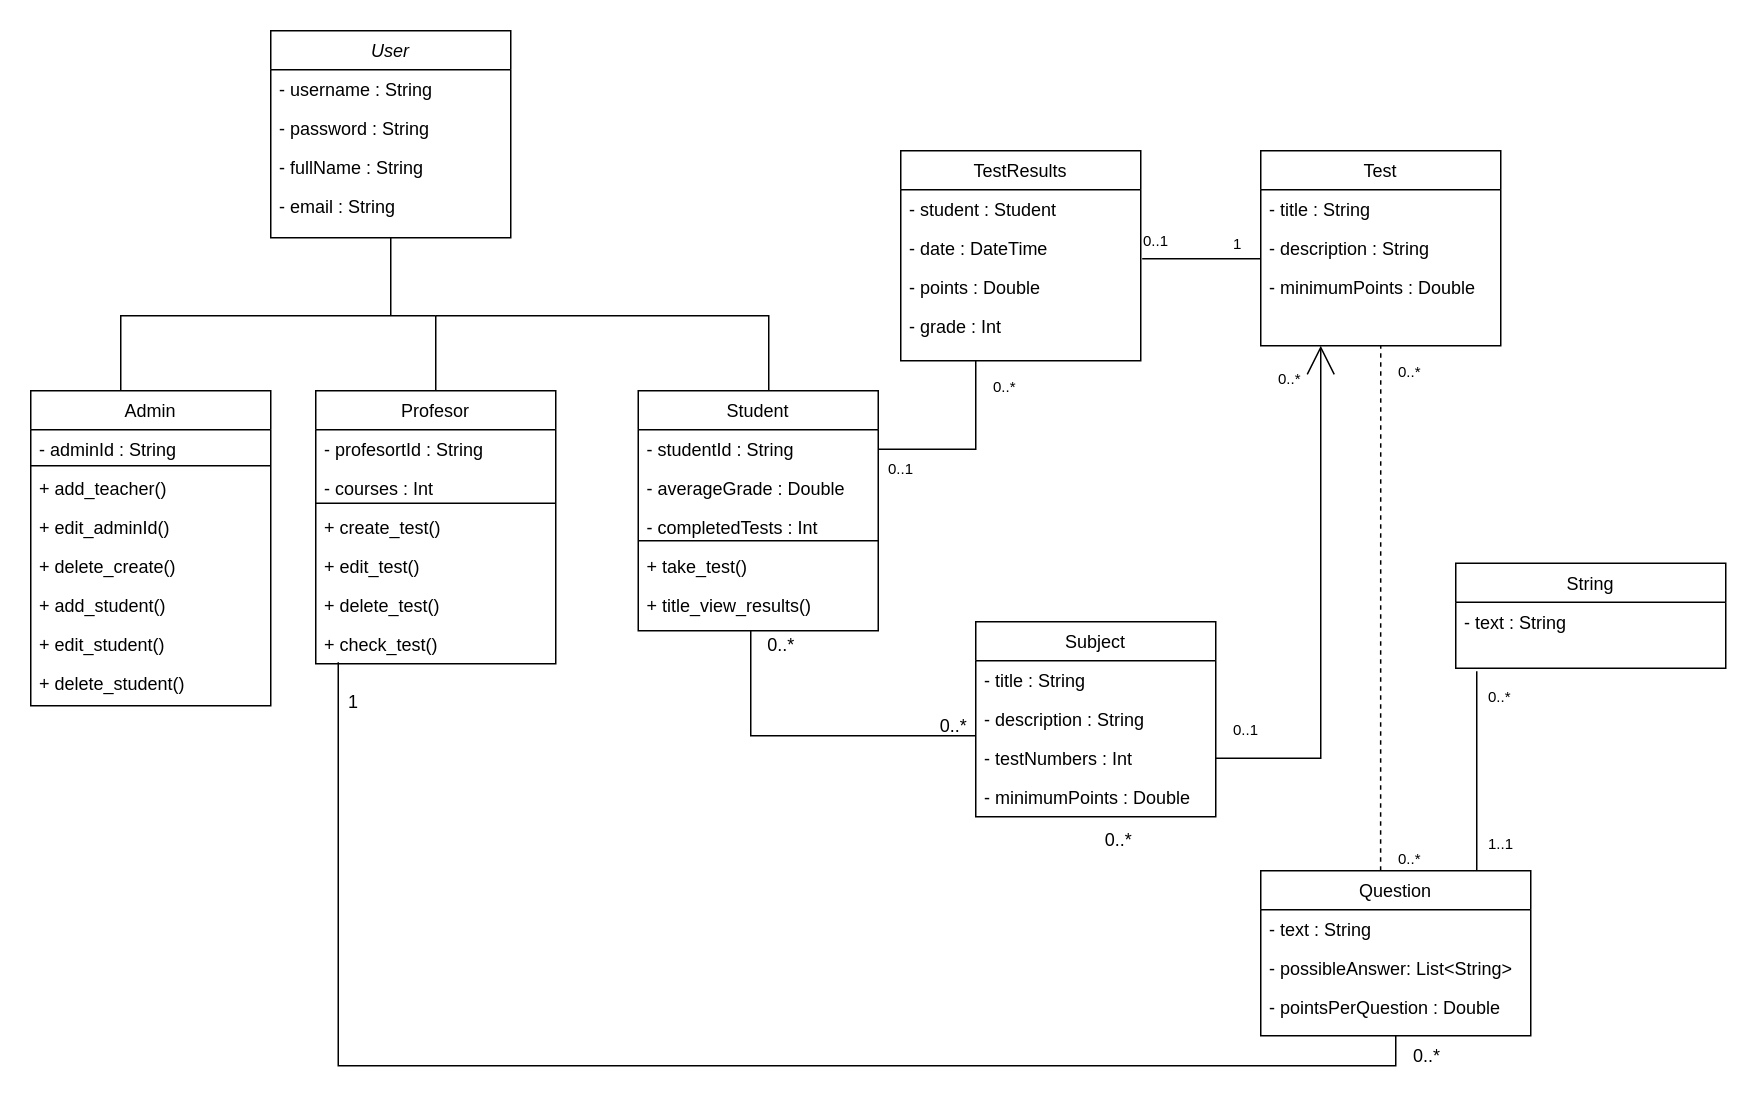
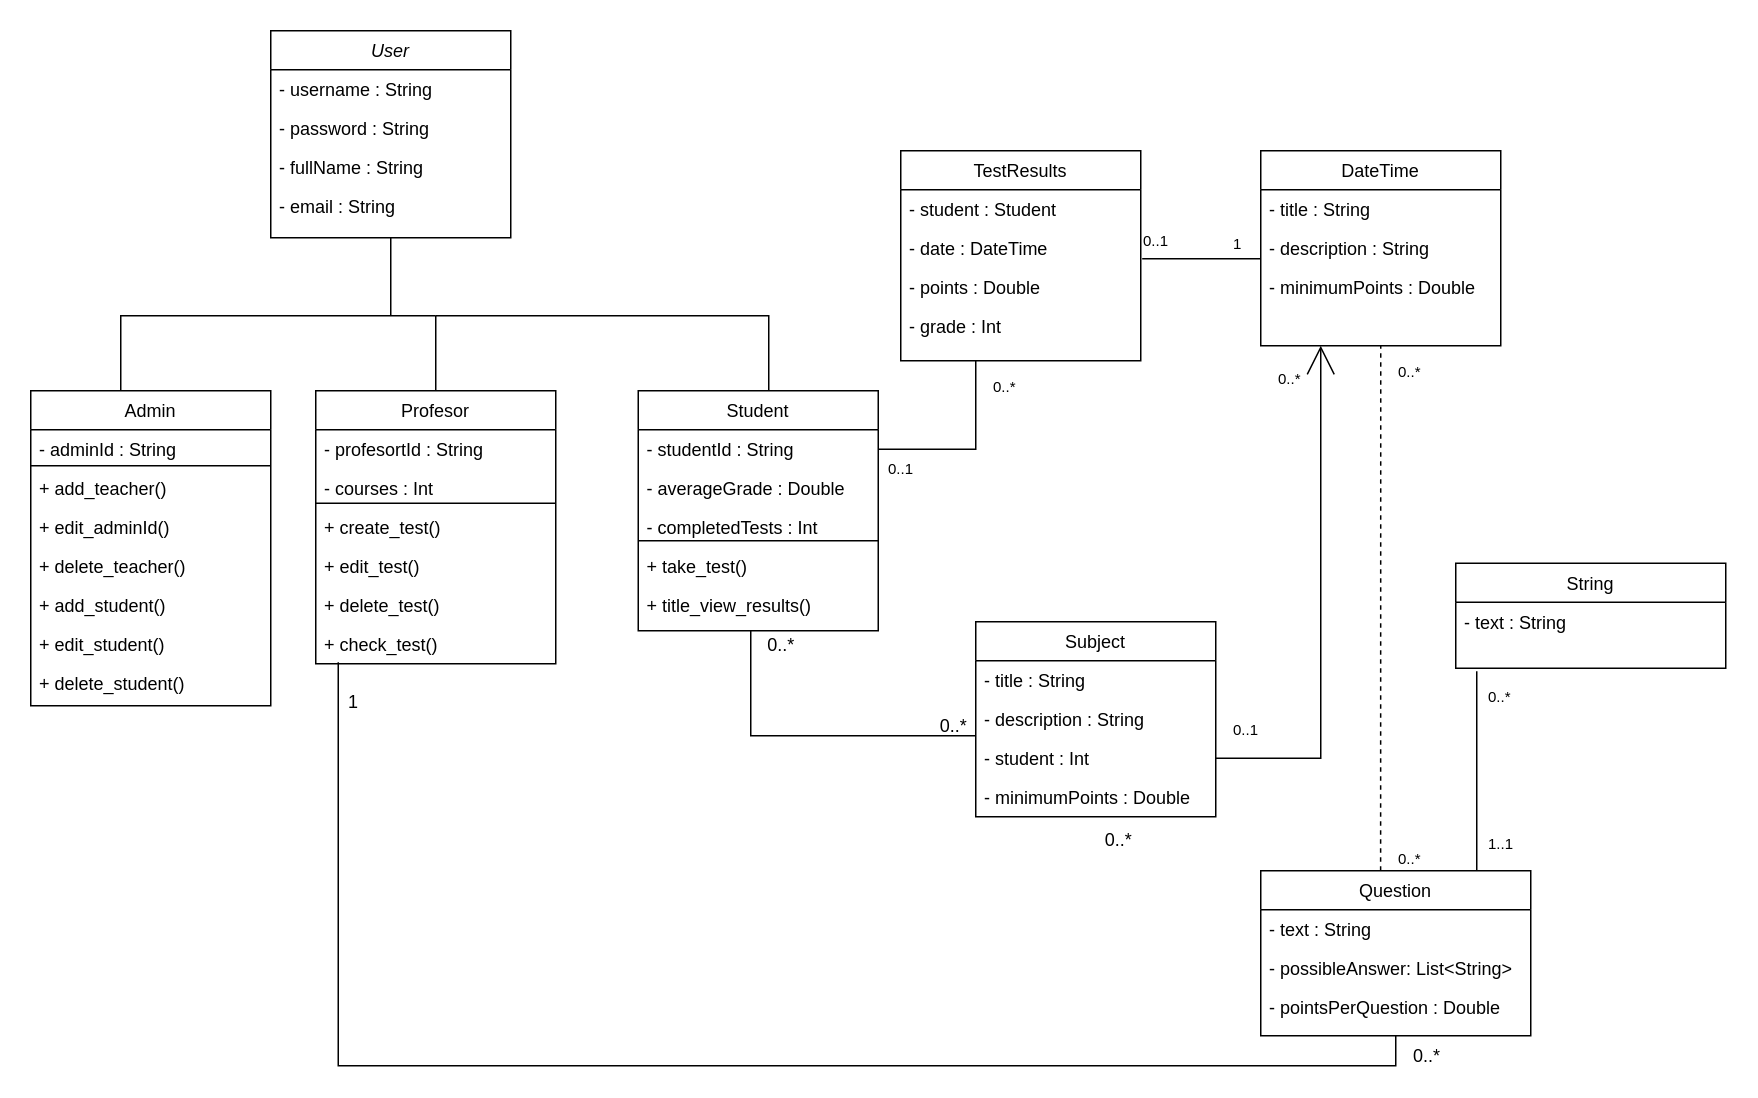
(1380, 171) -> (1380, 171)
(120, 567) -> (125, 567)
(1070, 759) -> (1050, 759)
